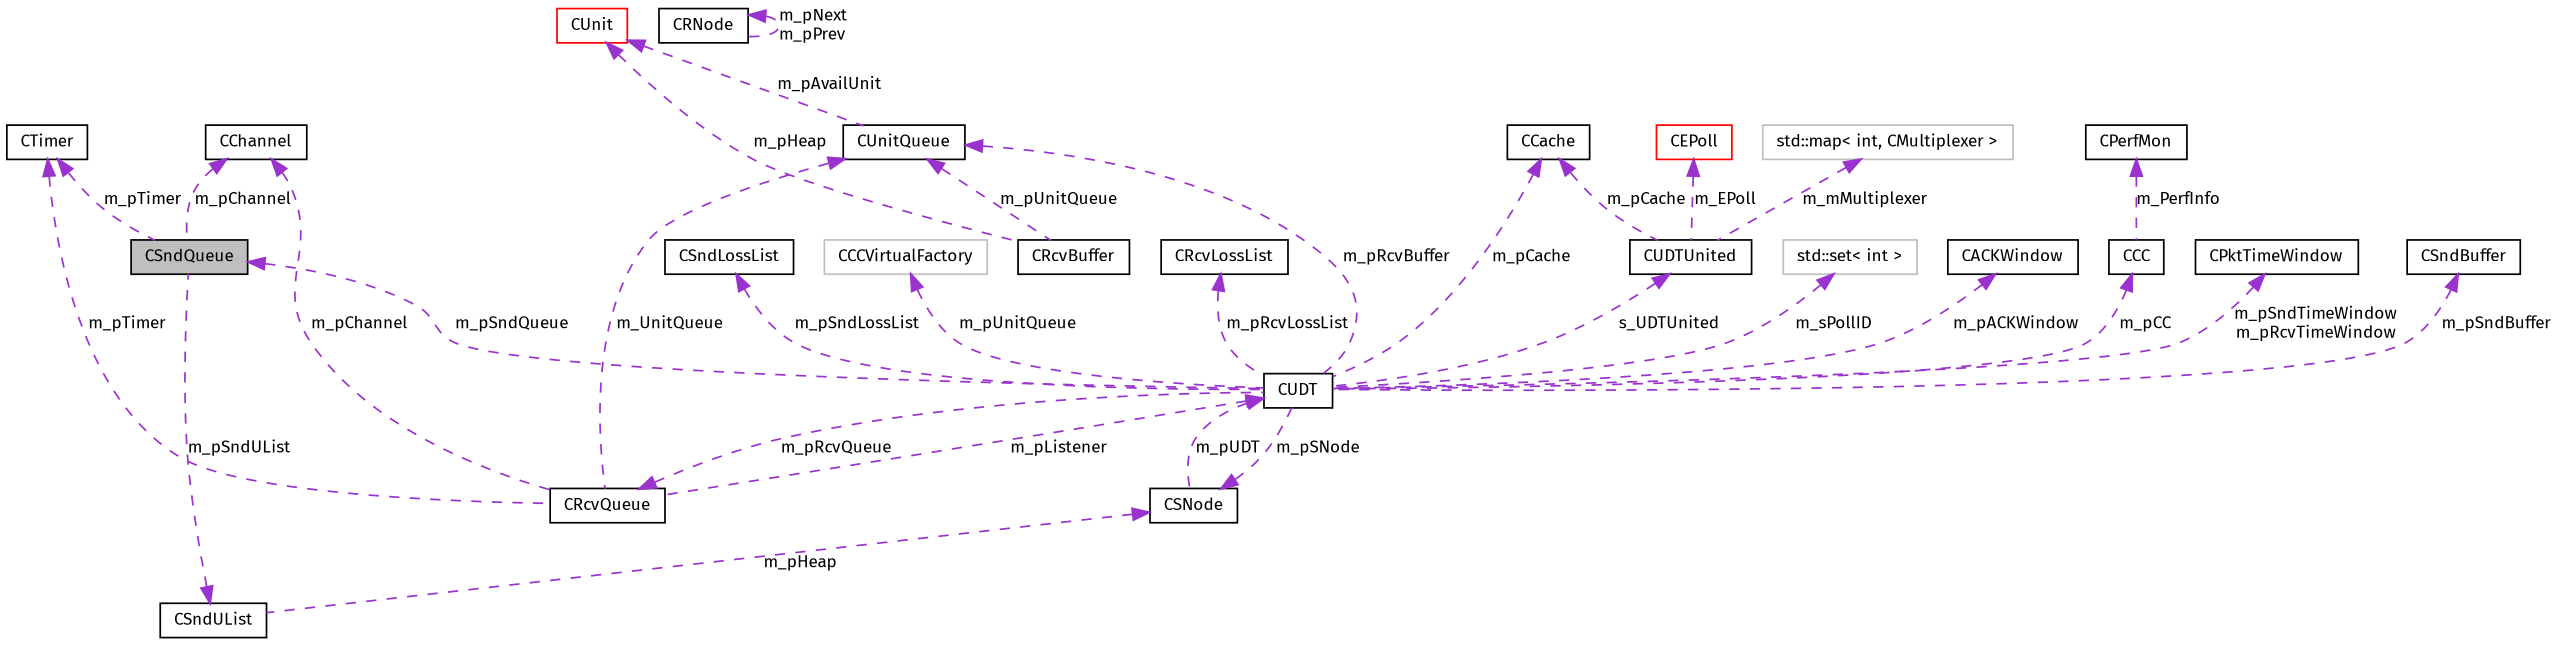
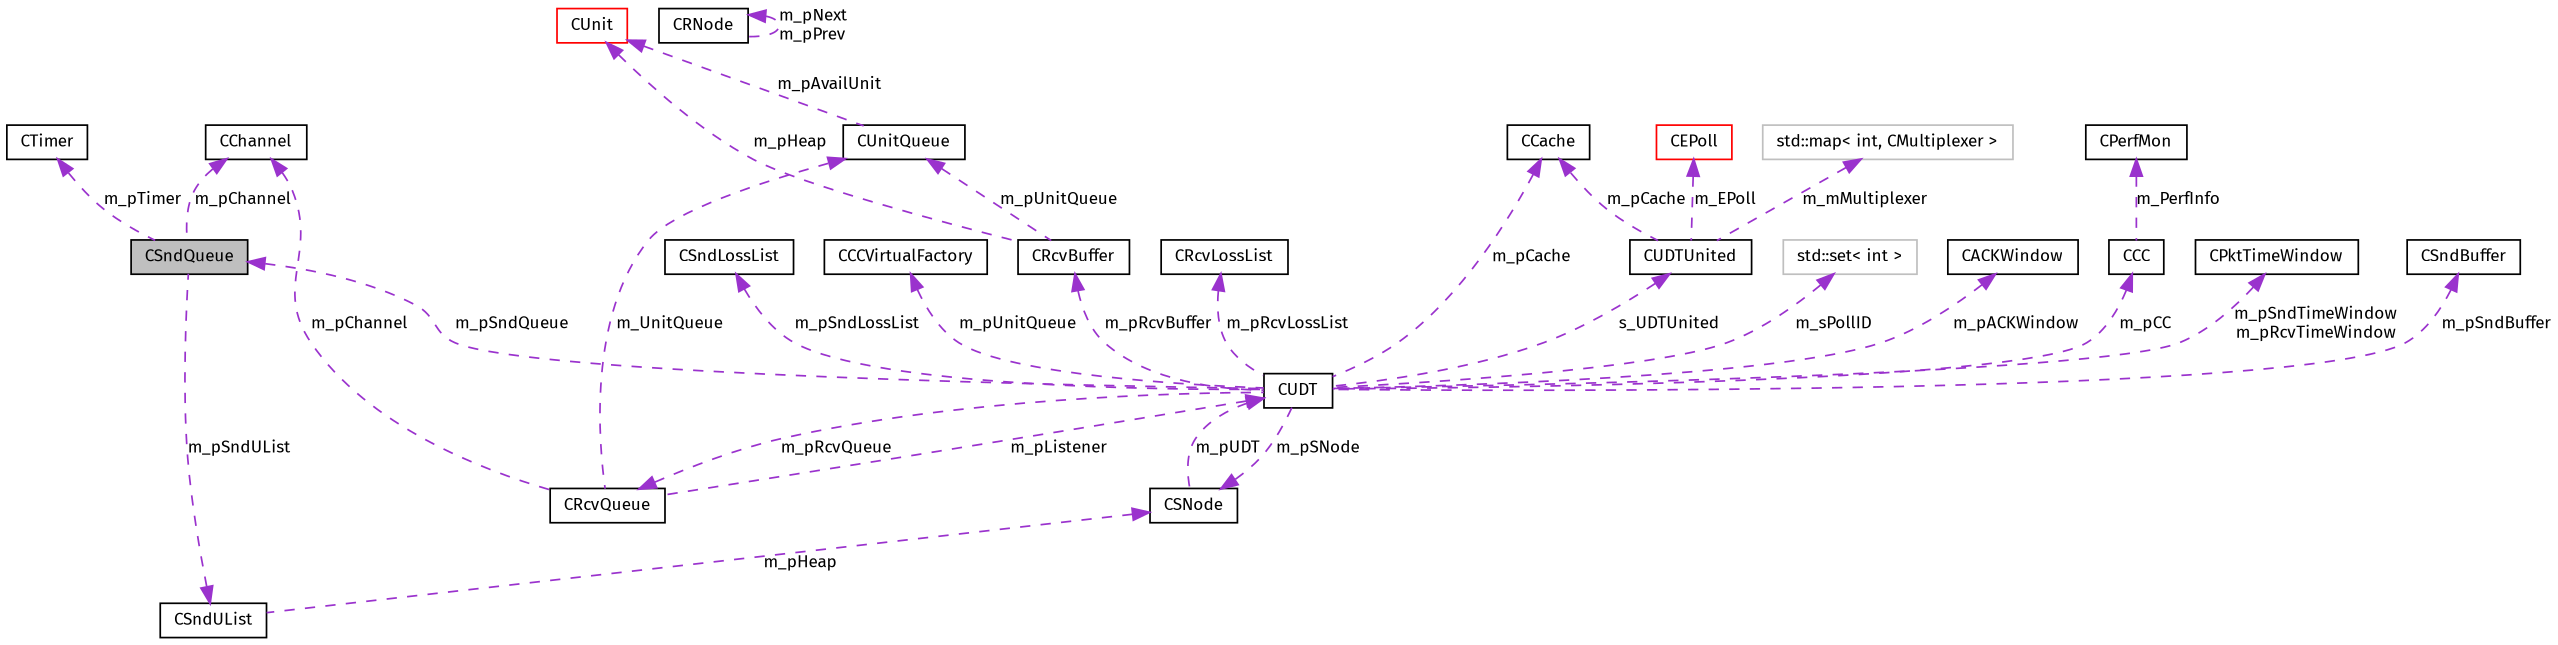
(1228, 199) -> (1152, 371)
(906, 257) -> (906, 257)
(205, 468) -> none
